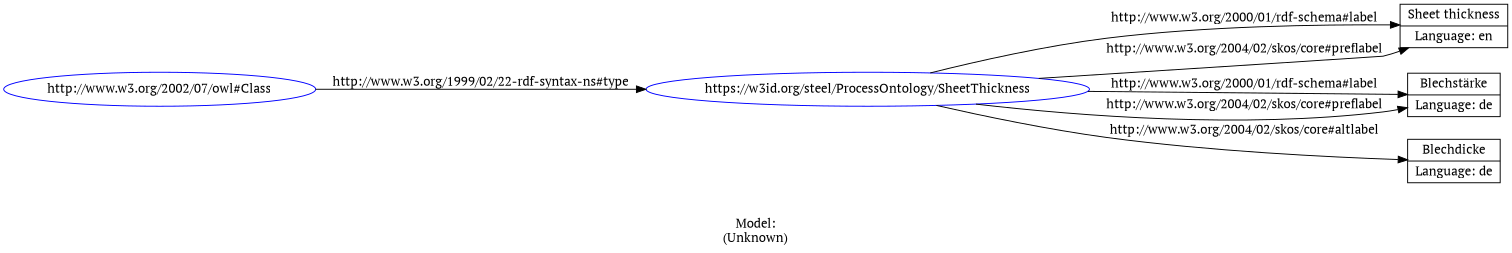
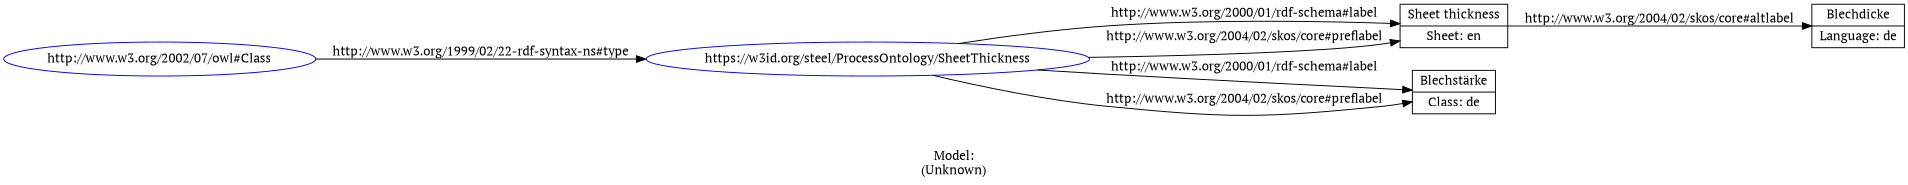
(1454, 36) -> (1454, 36)
(1454, 105) -> (1454, 102)
(1166, 144) -> (1655, 26)
